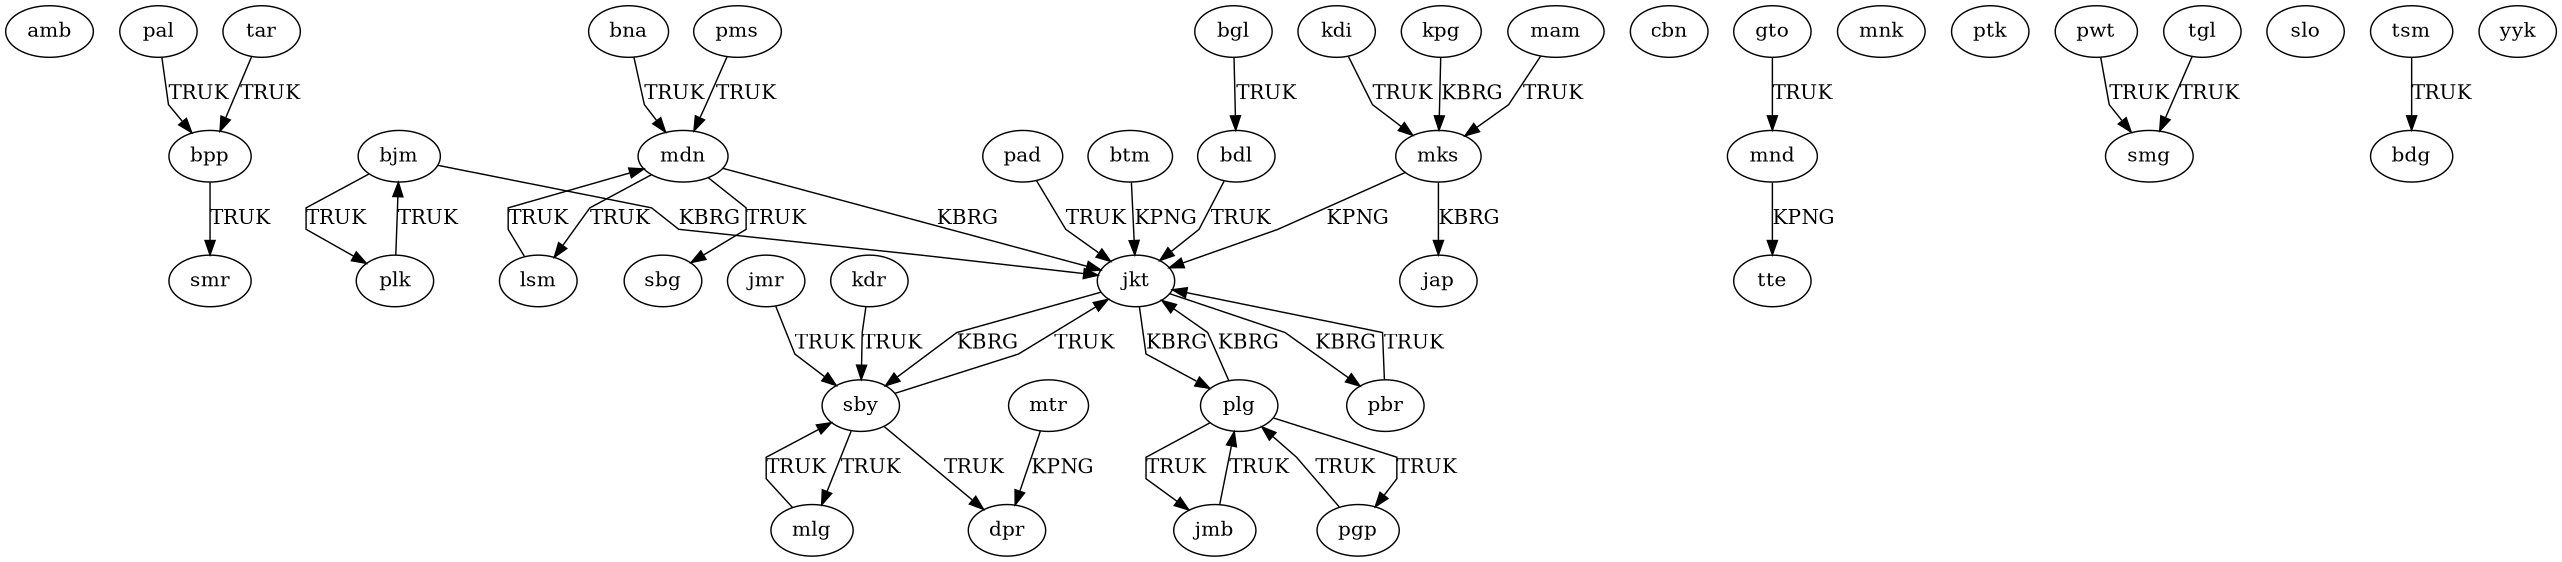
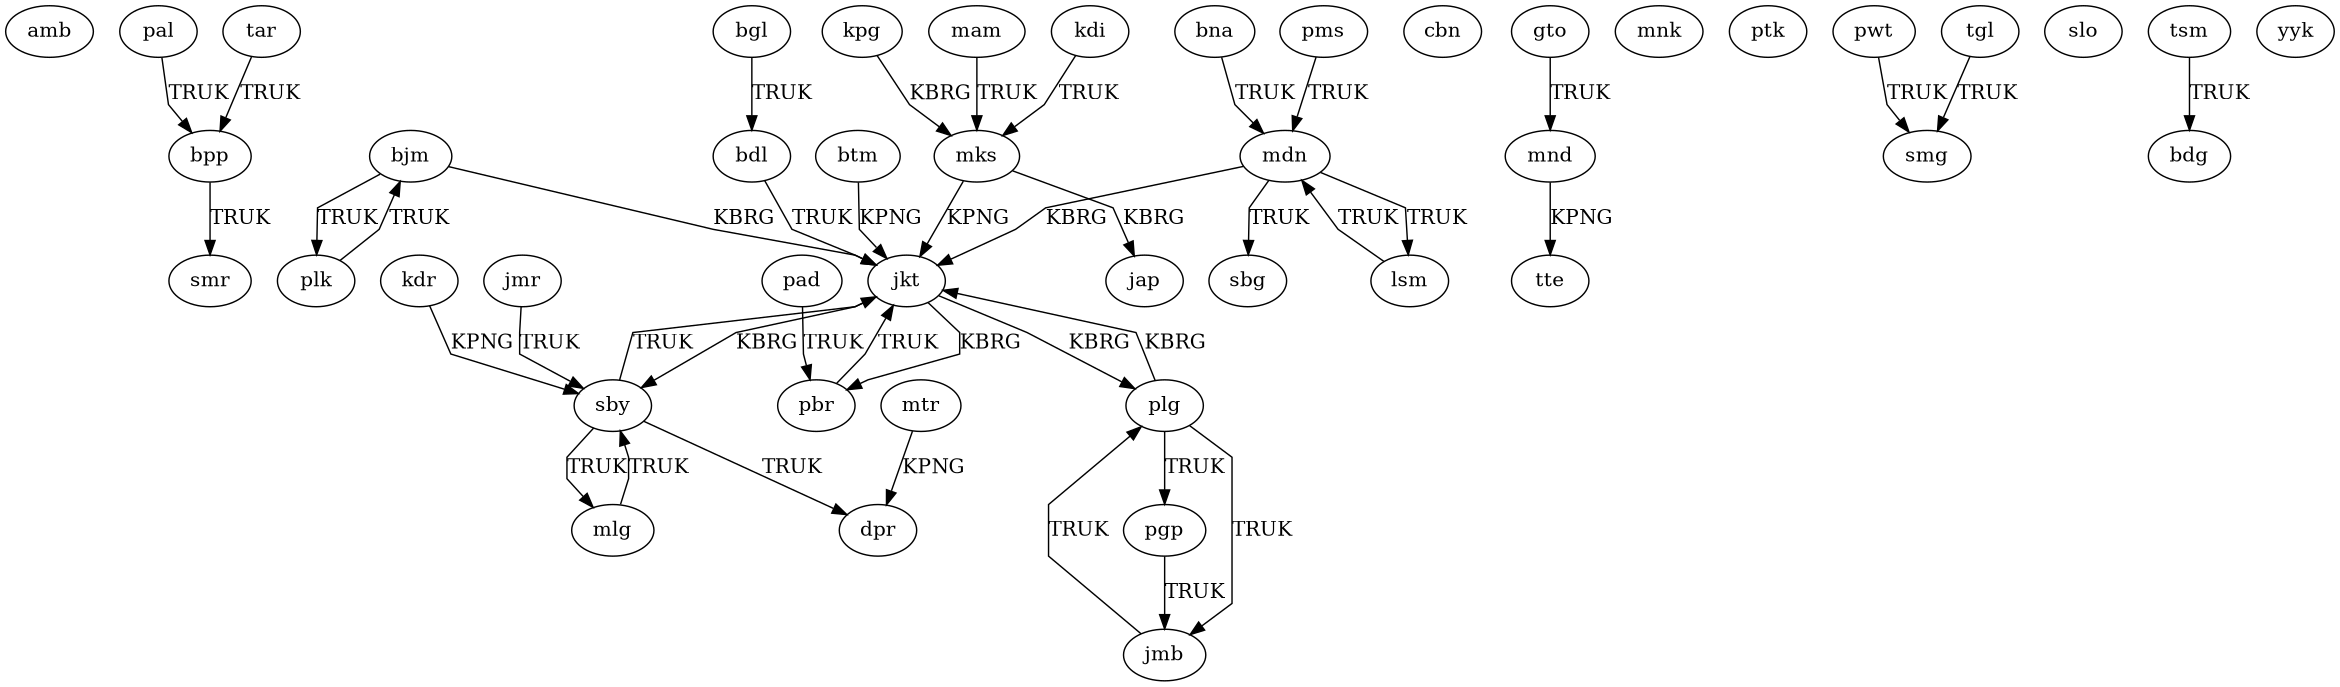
(1062, 222) -> (803, 336)
(893, 343) -> (482, 343)
(1308, 470) -> (1165, 585)
